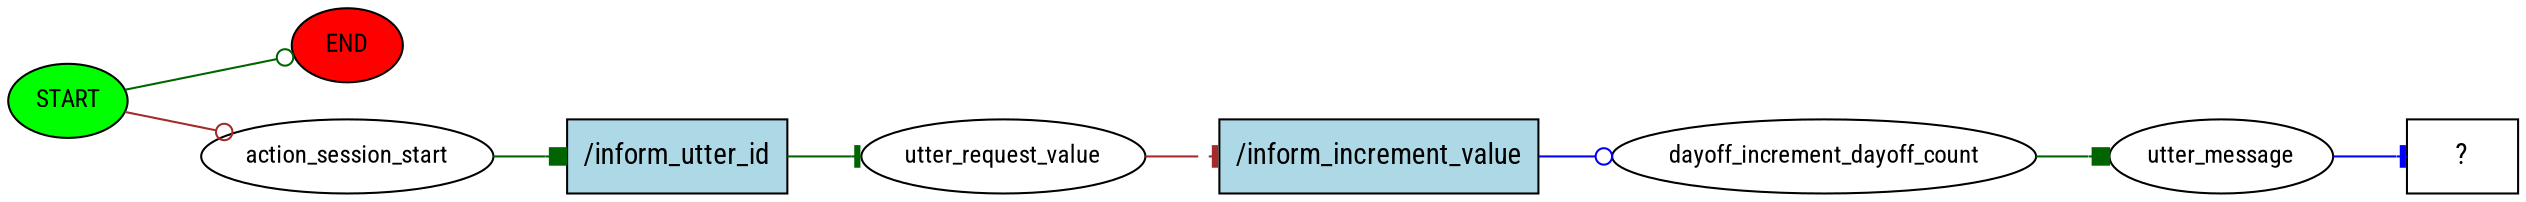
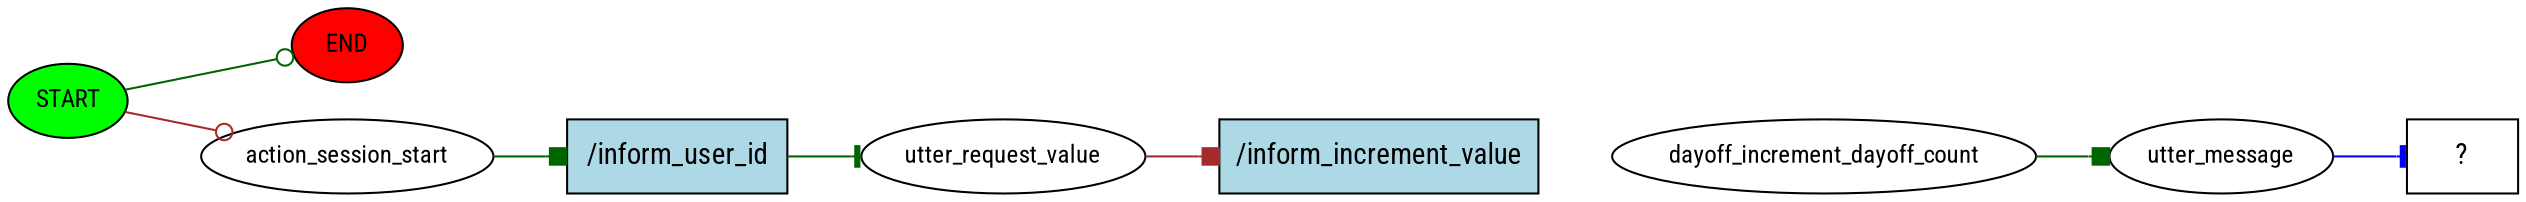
(677, 156) -> (677, 156)
(1172, 156) -> (1172, 156)
(1567, 156) -> none
